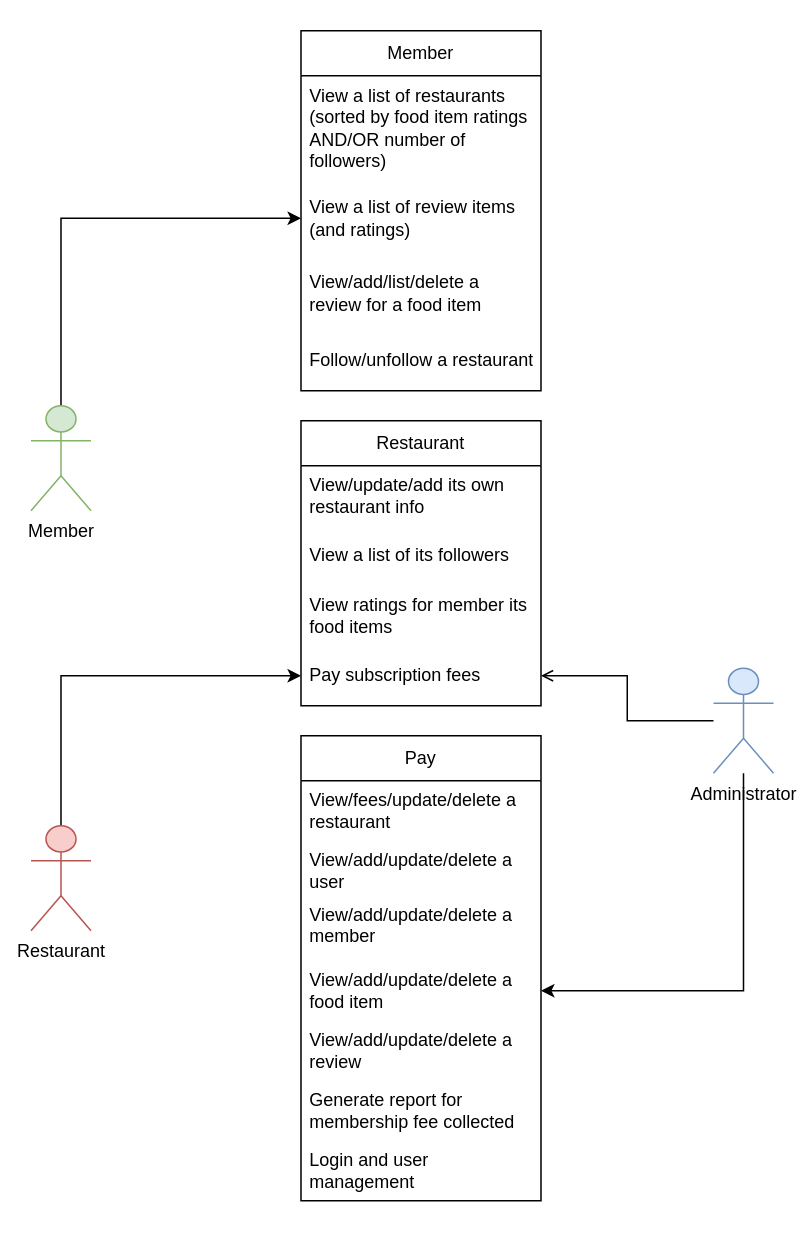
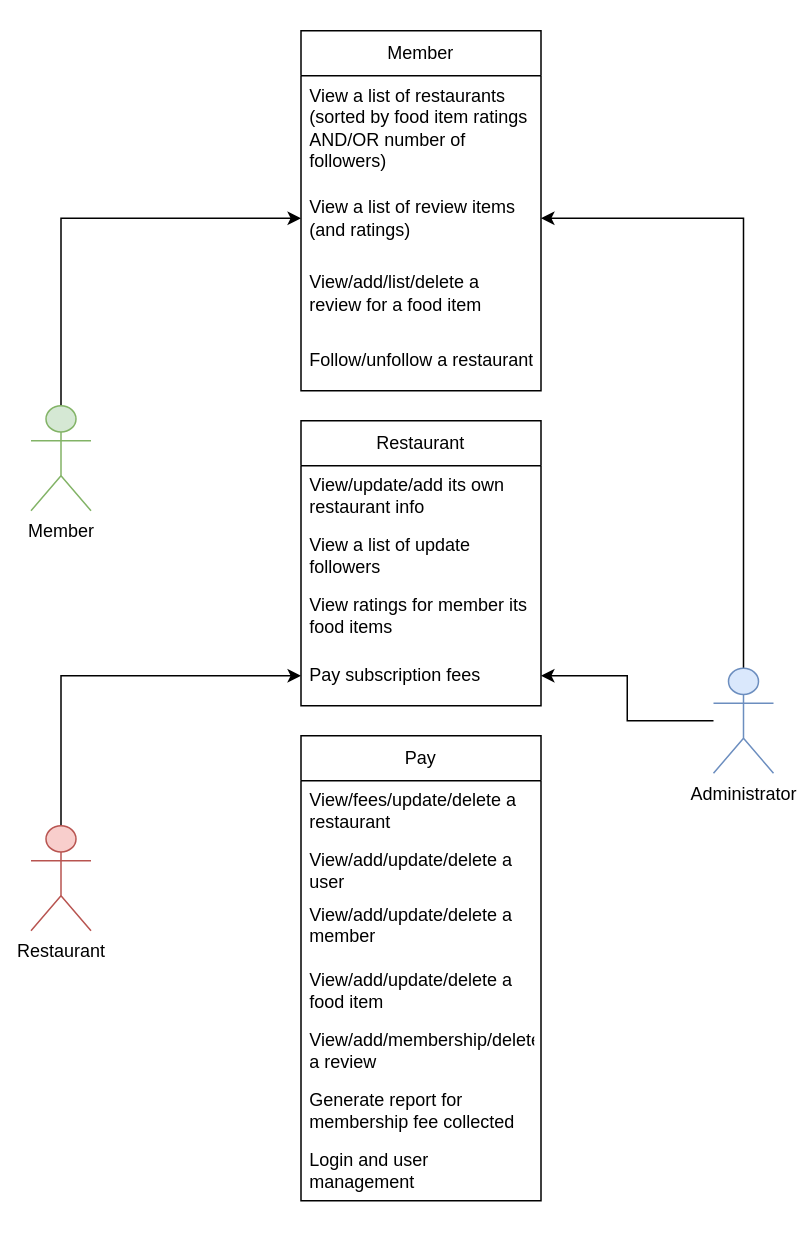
none -> (743, 347)
(422, 556) -> (422, 556)
(550, 676) -> (552, 676)
(743, 978) -> none
(422, 1051) -> (422, 1051)
